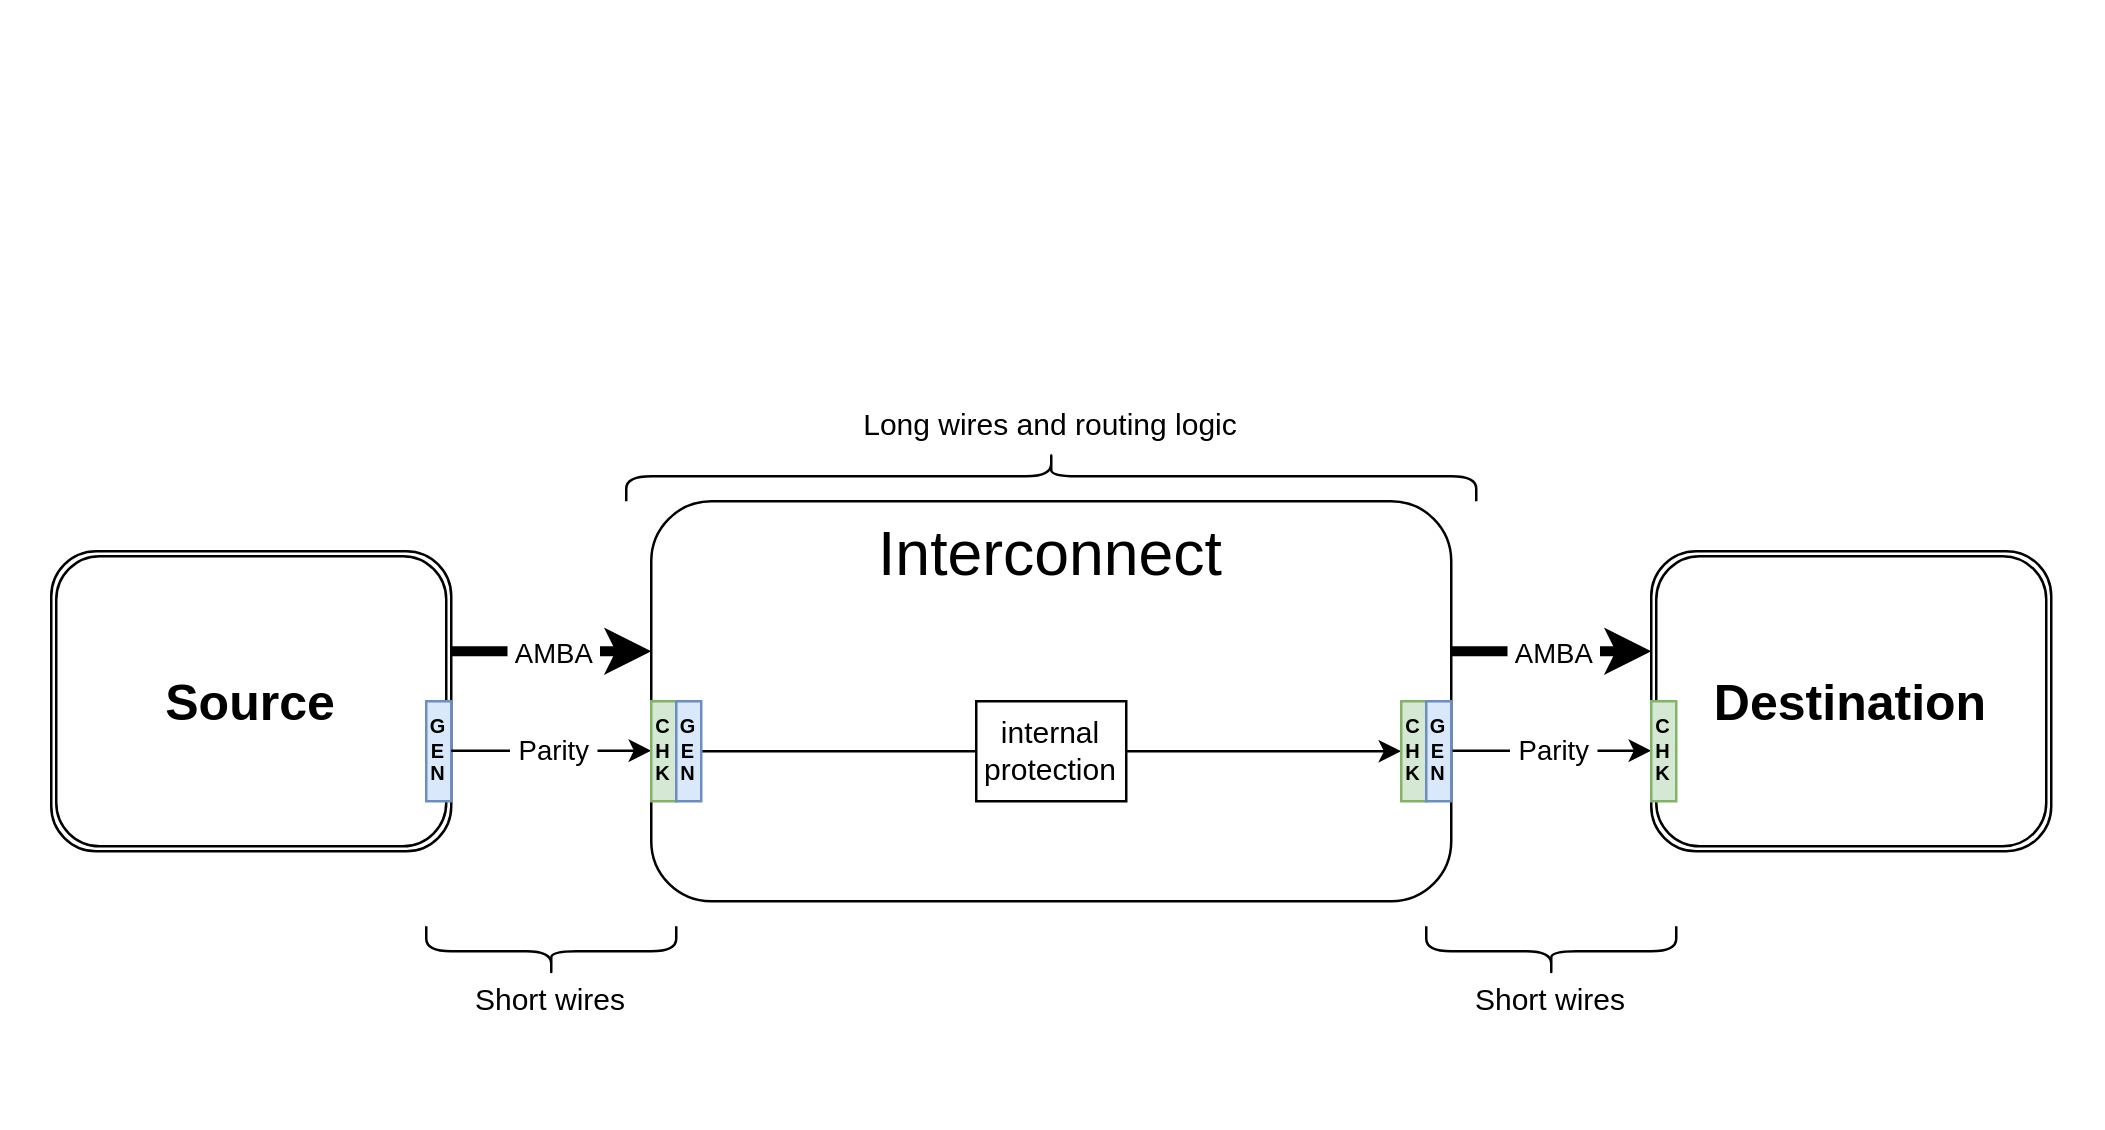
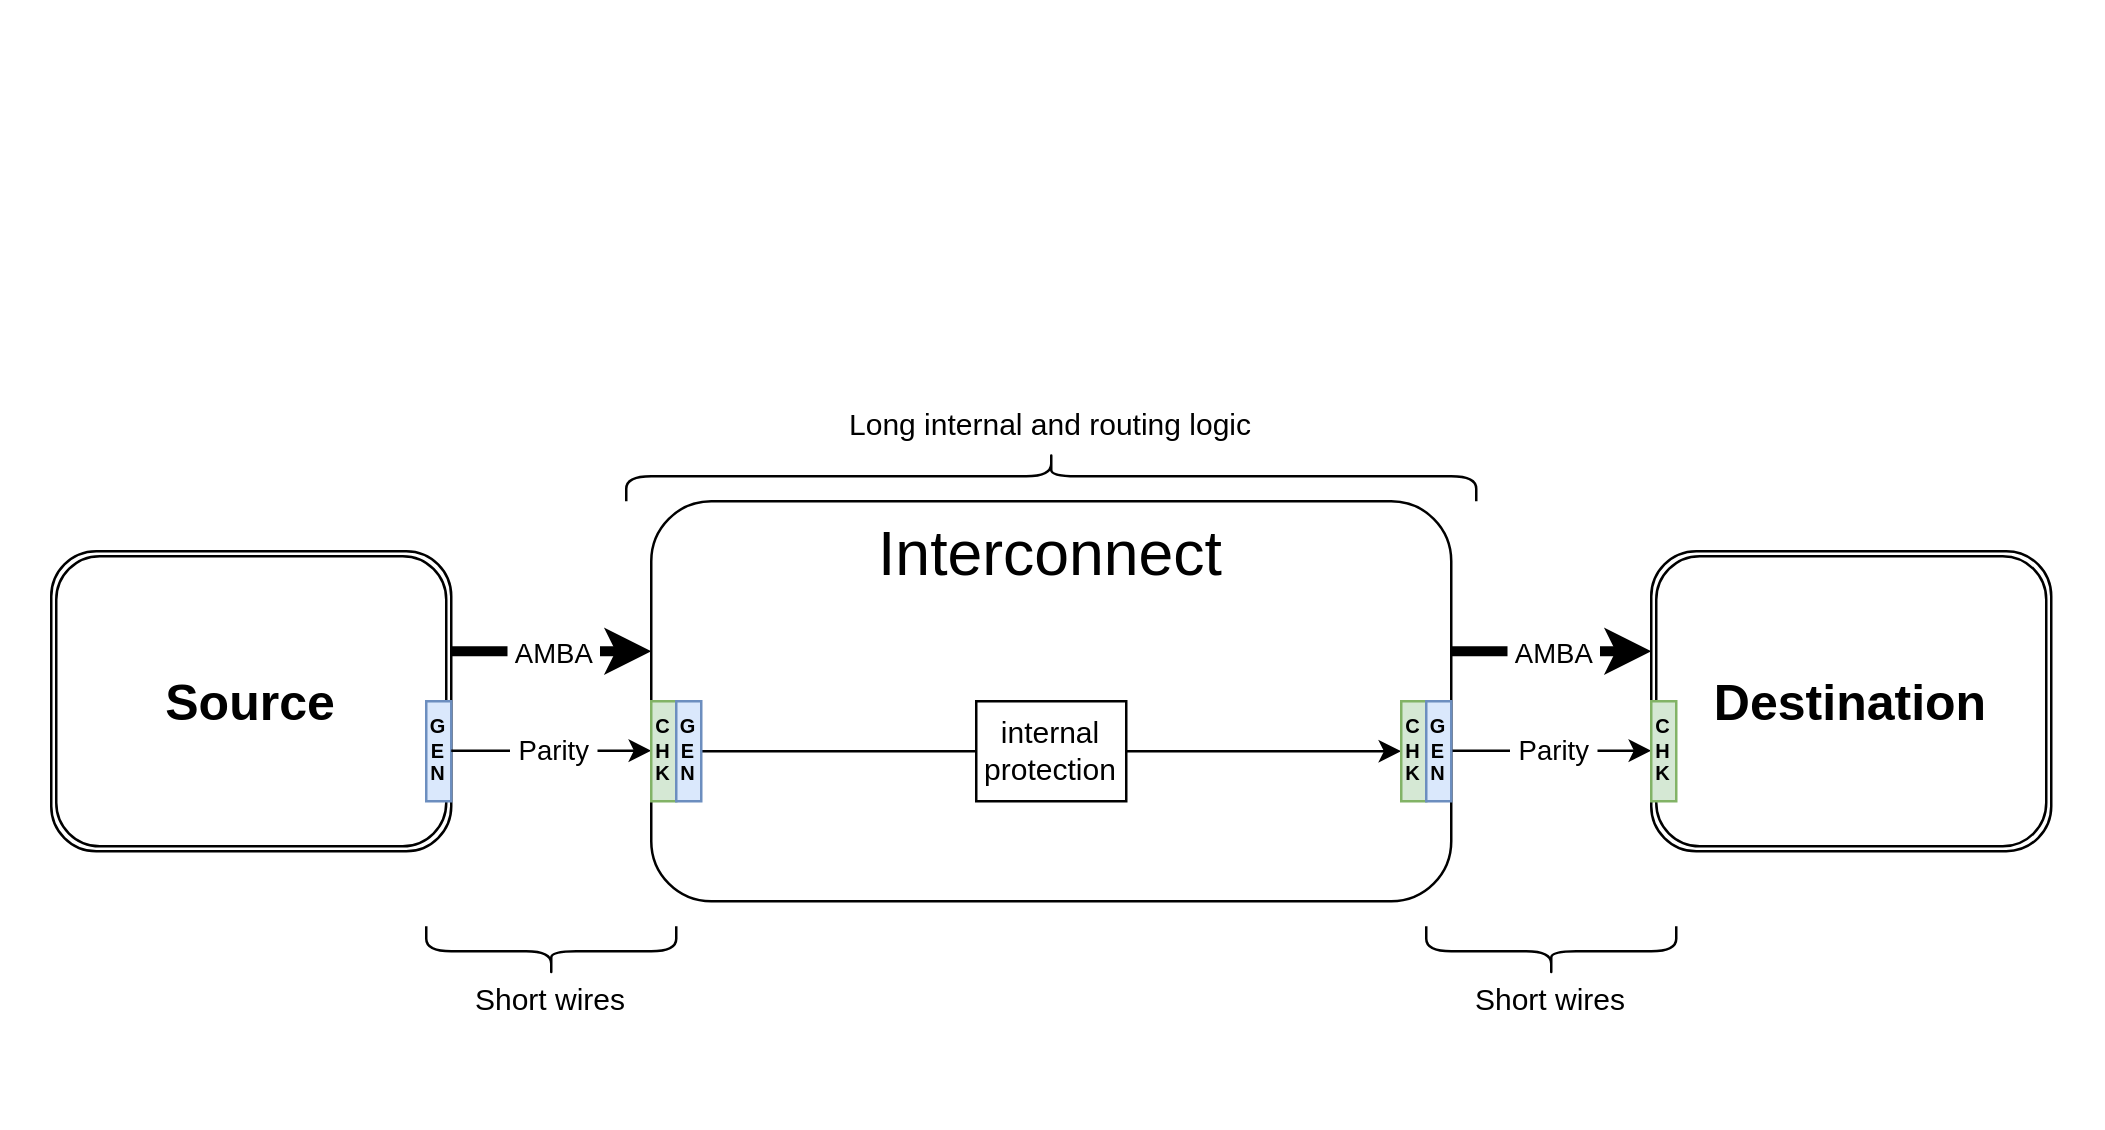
(1051, 426) -> (1051, 426)
